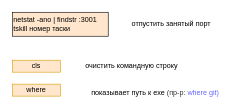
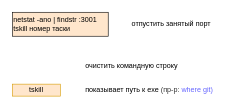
(36, 66) -> none
(36, 90) -> (36, 90)
(159, 93) -> (153, 90)
